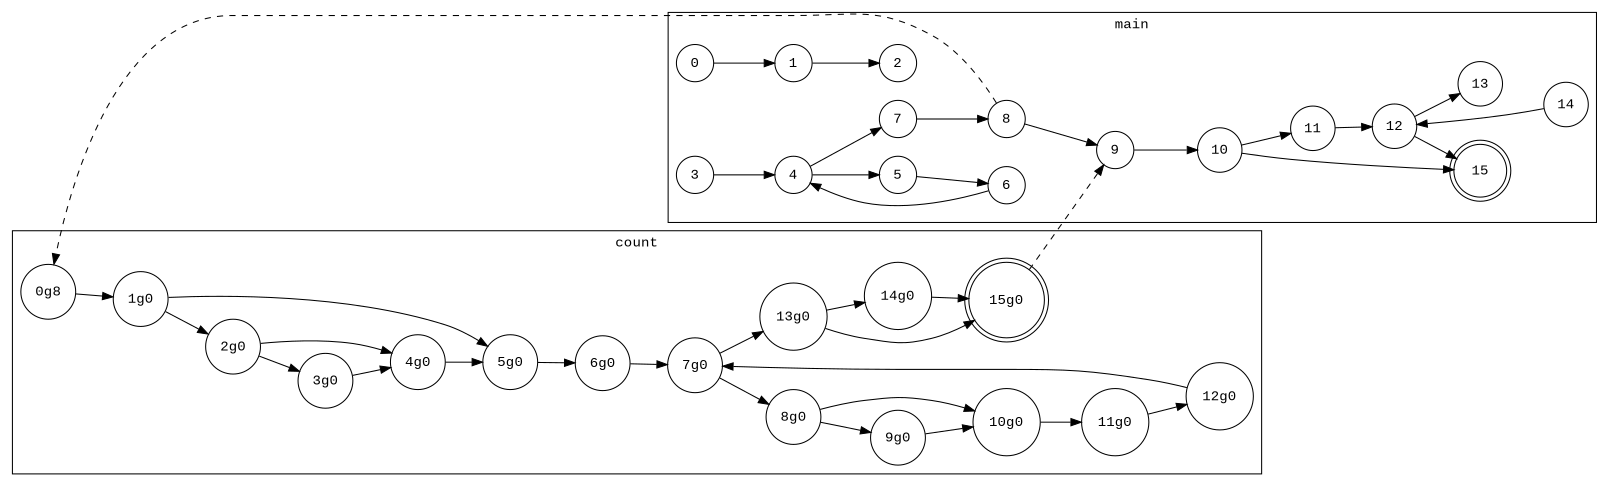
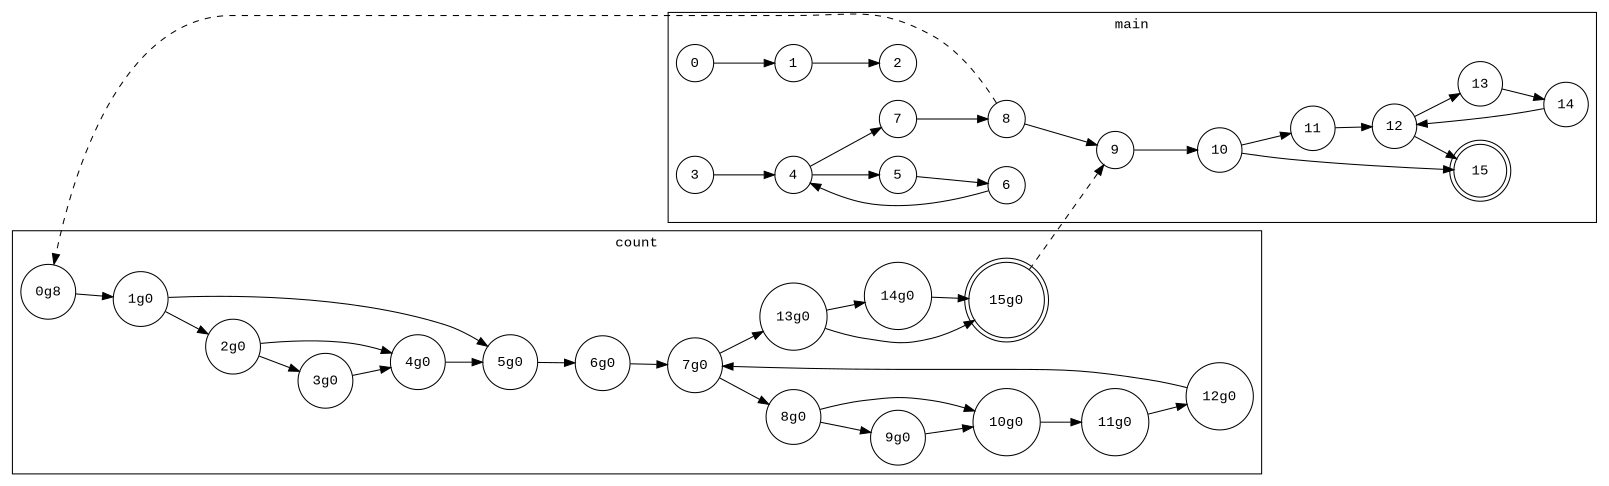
none -> (1518, 93)
